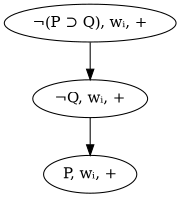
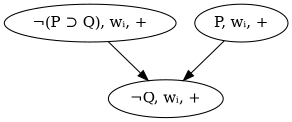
(90, 131) -> (208, 57)
